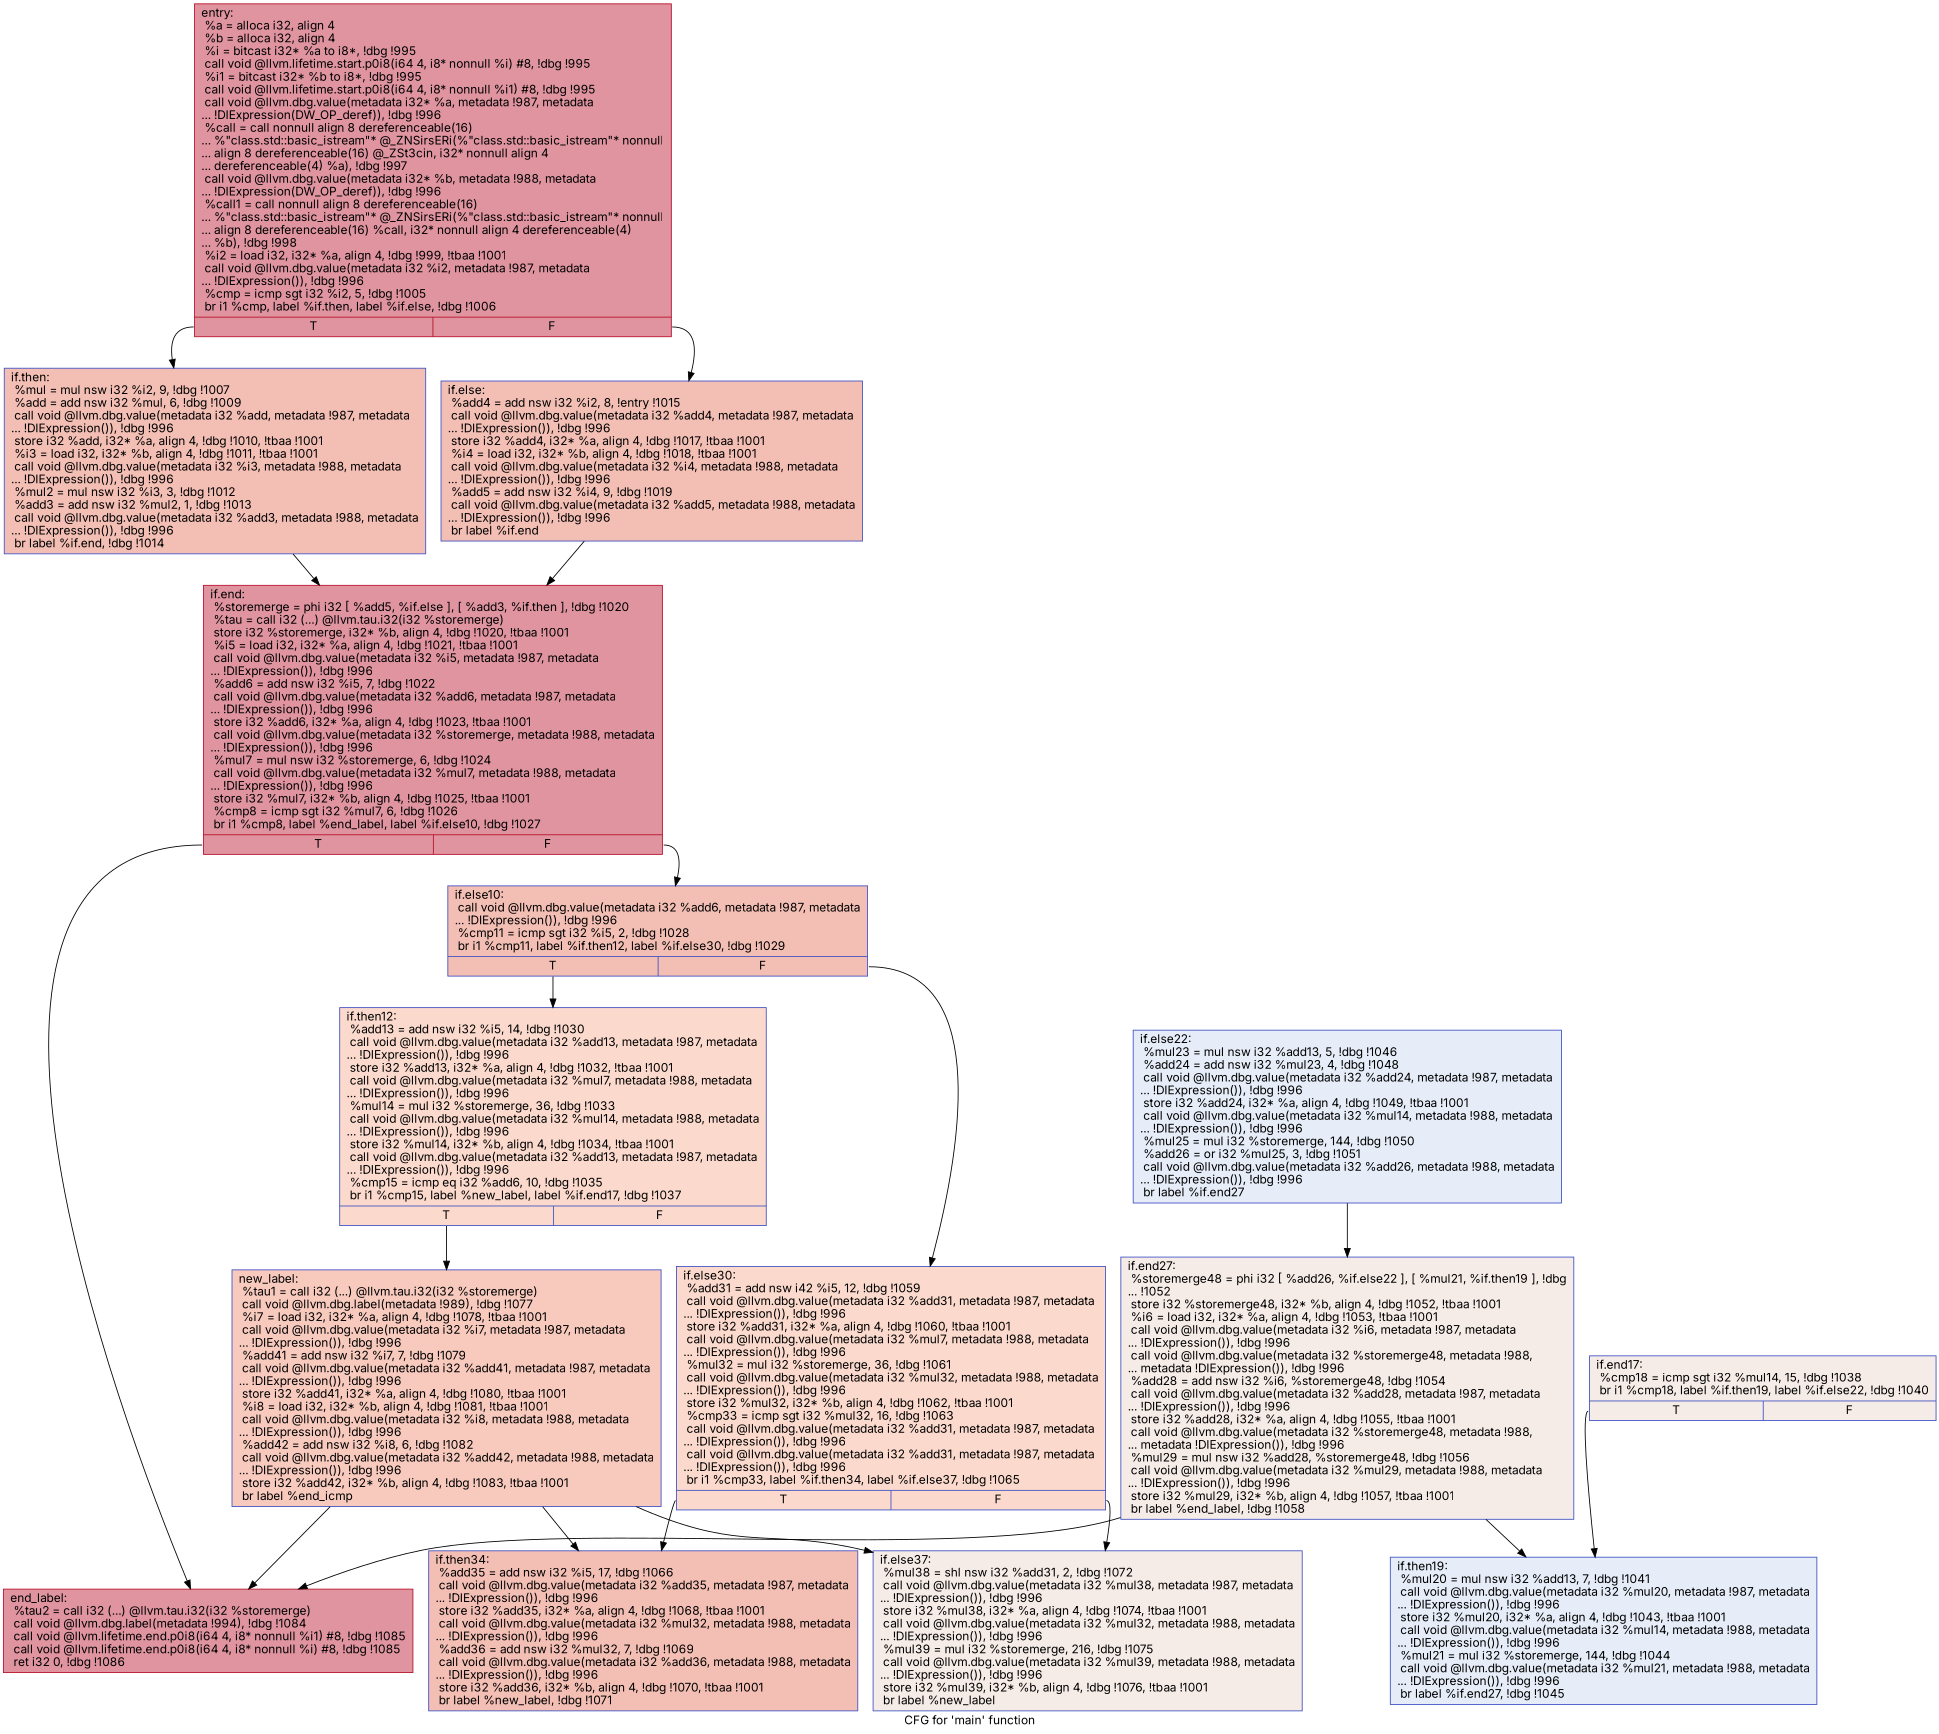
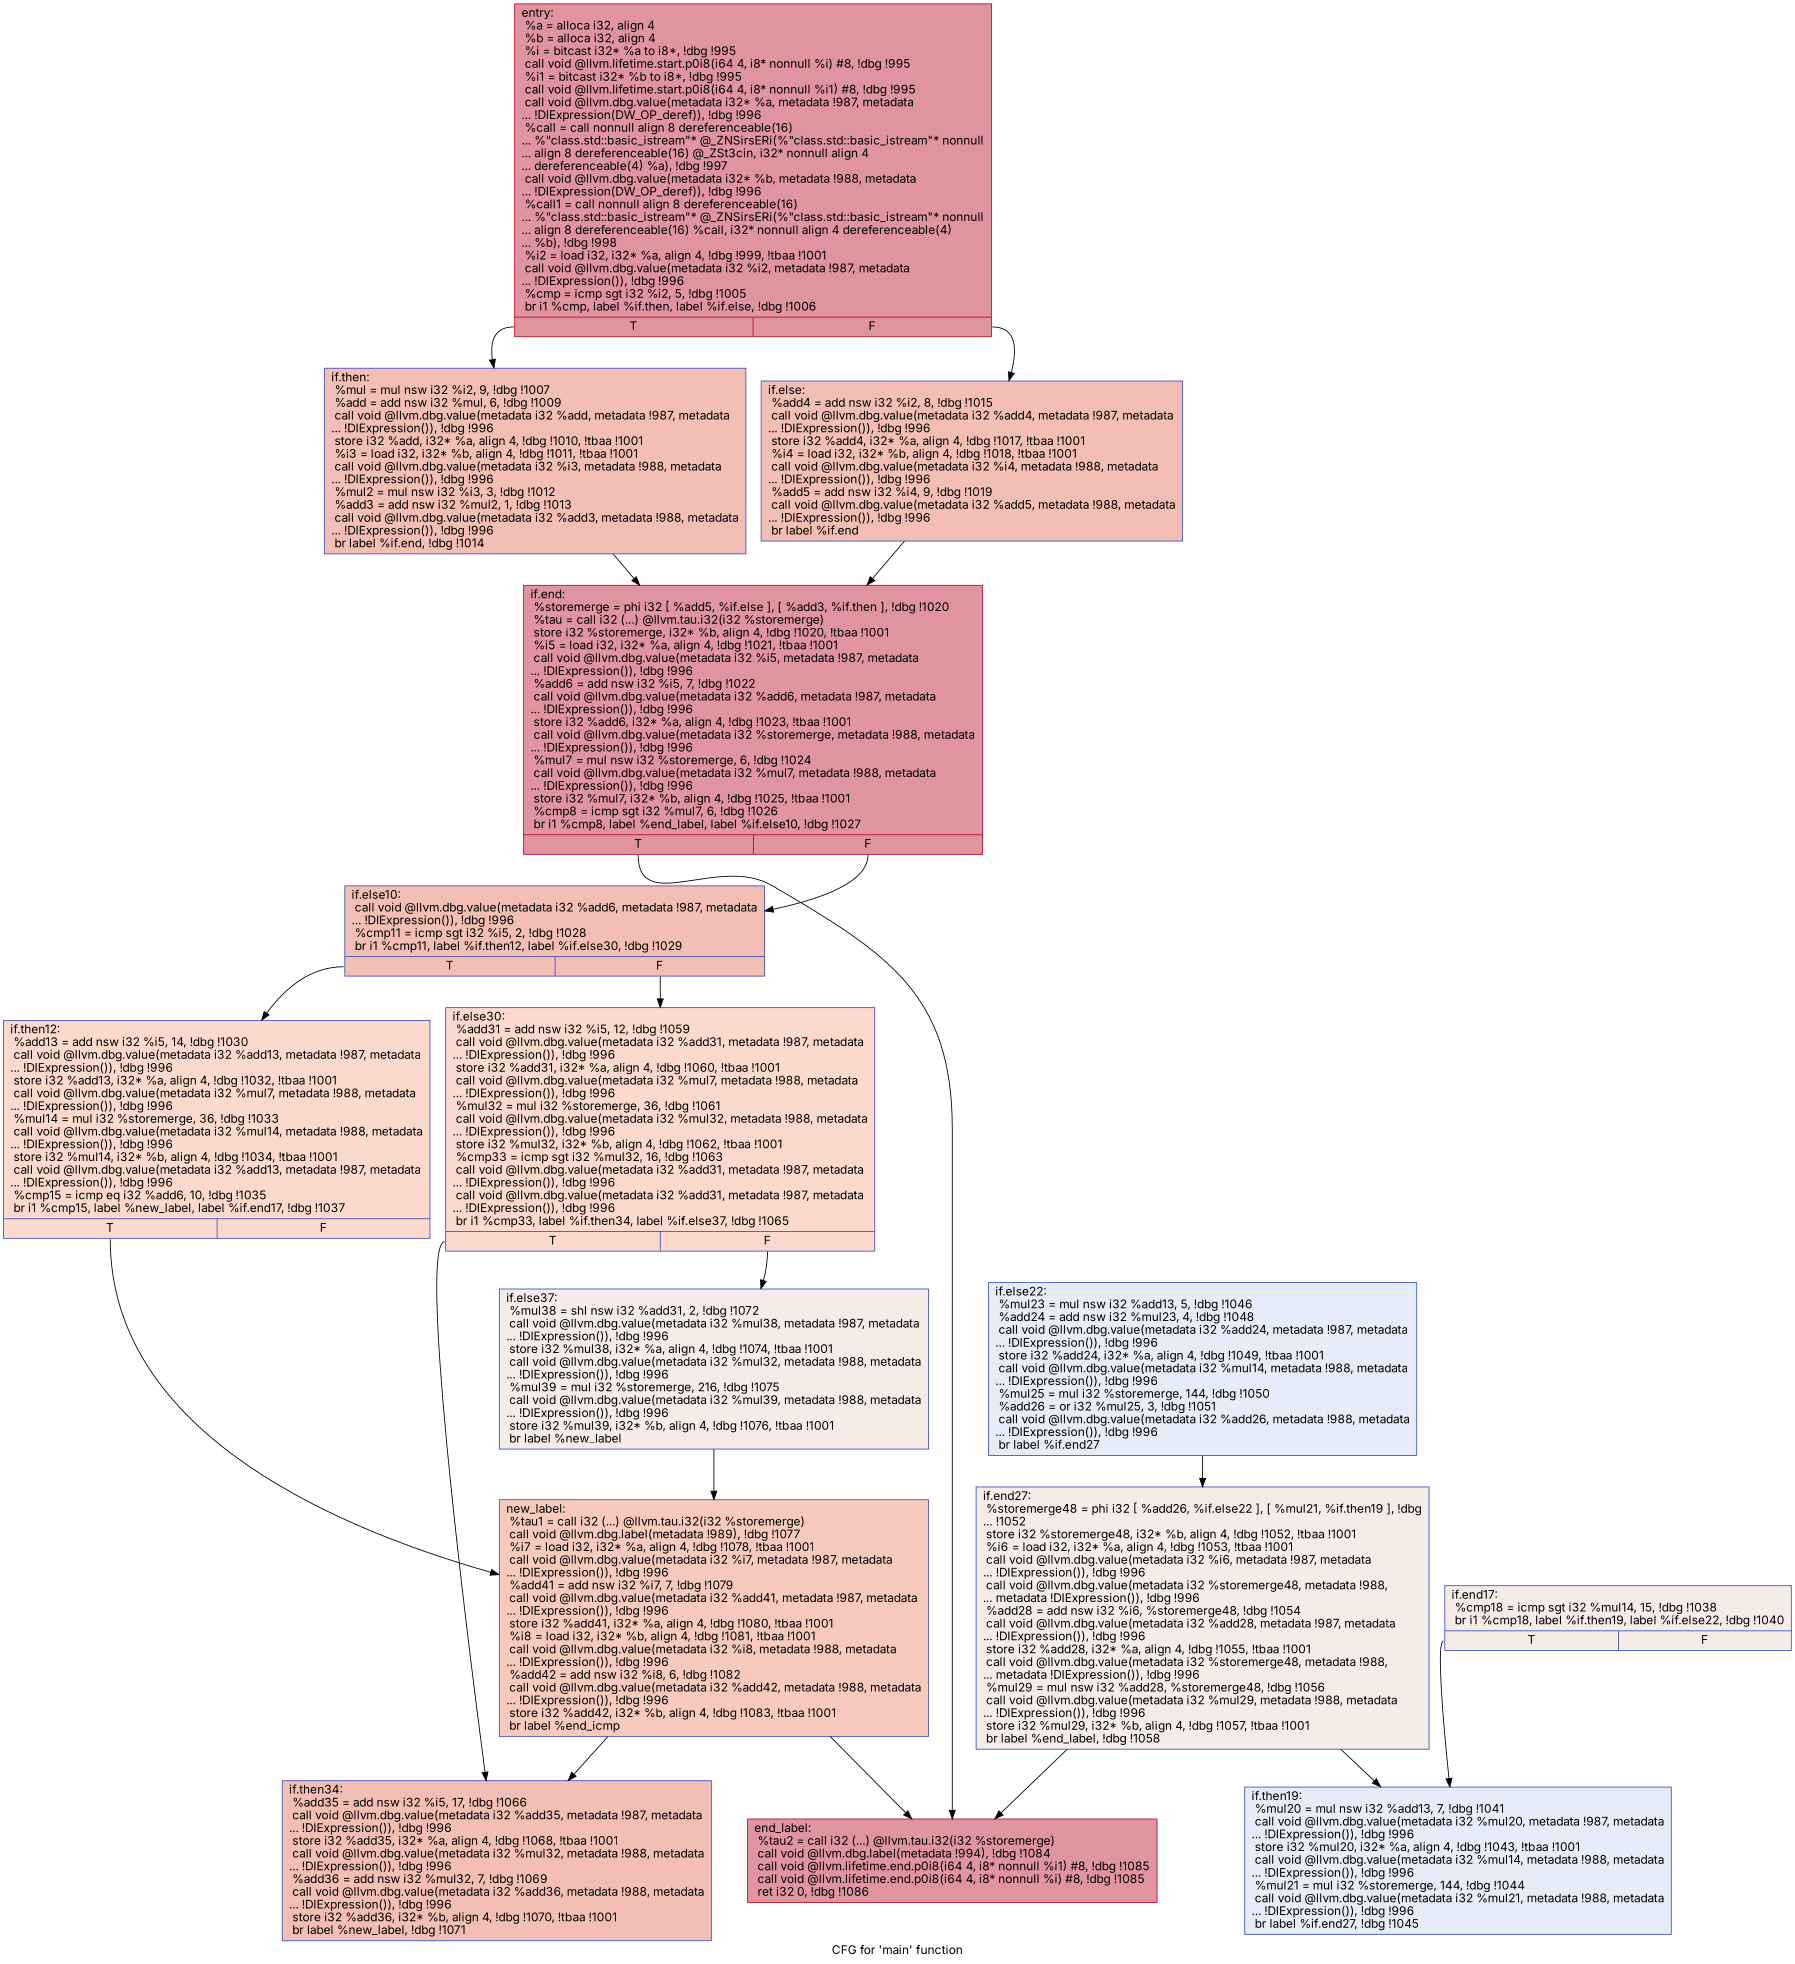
(564, 403) -> (881, 403)
(802, 1289) -> (572, 1030)
(719, 1533) -> (714, 1470)
